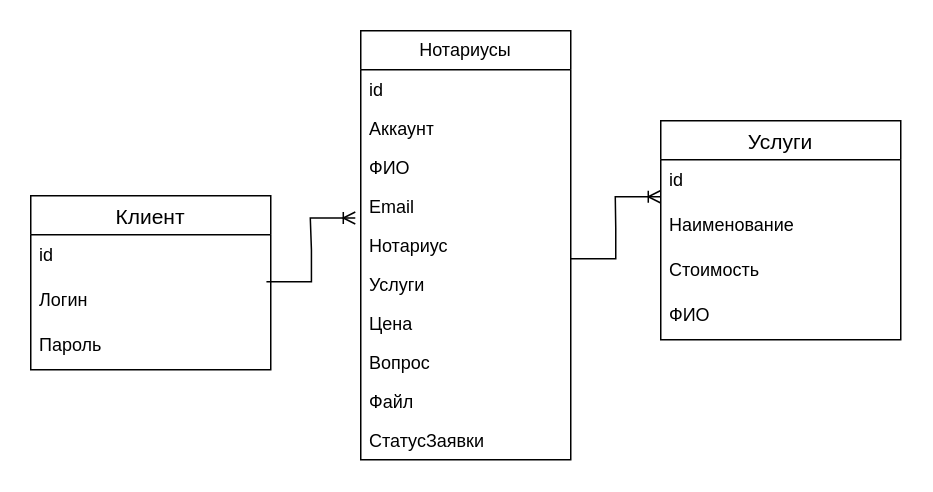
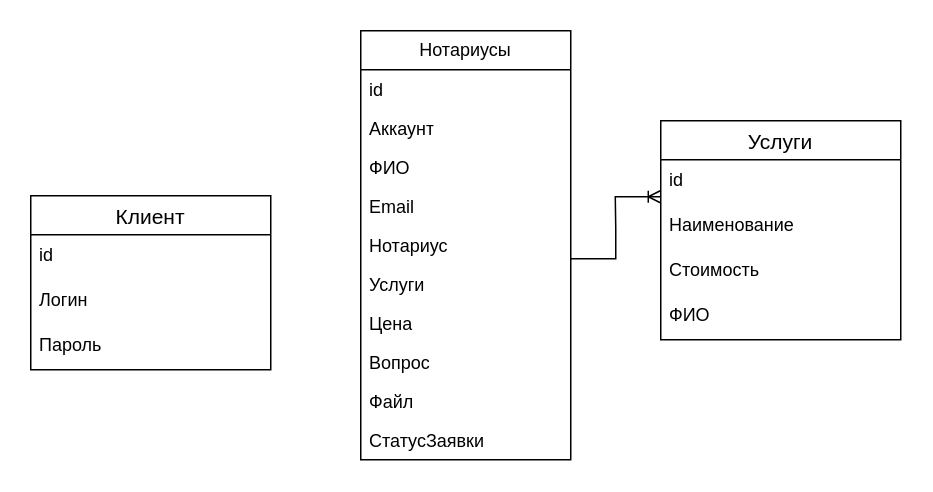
(311, 250) -> none
